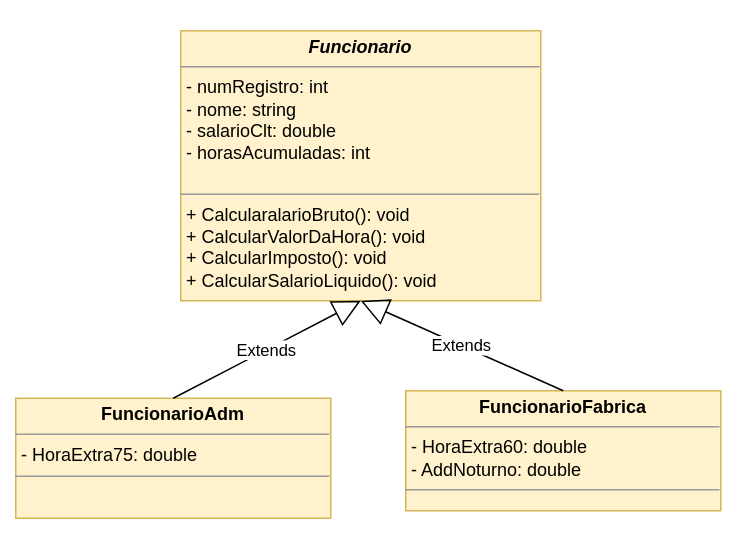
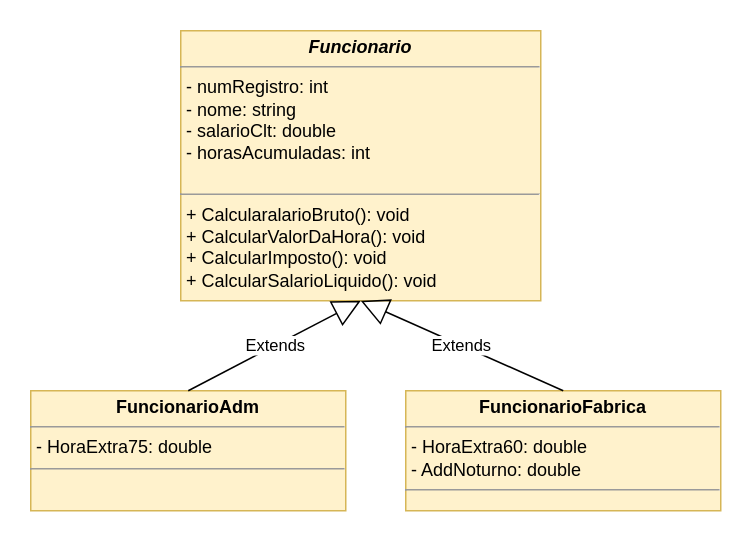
(173, 458) -> (188, 451)
